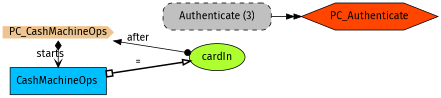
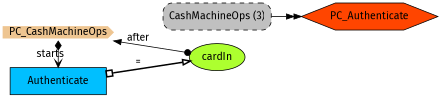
(217, 17) -> (217, 17)
(58, 81) -> (58, 81)
